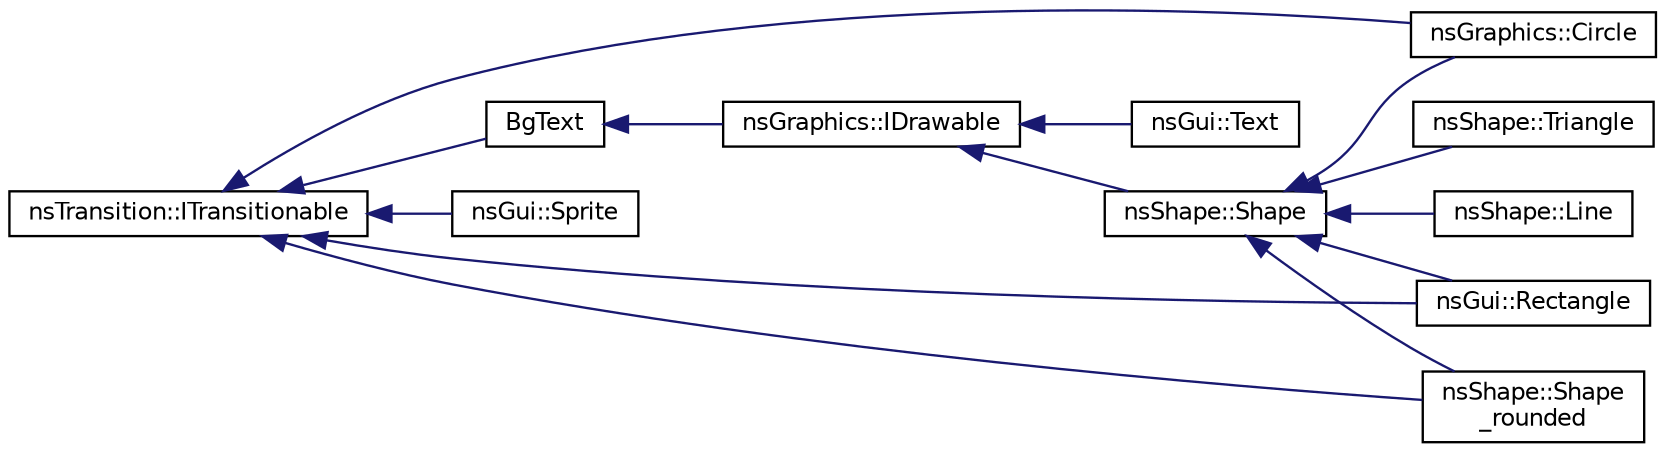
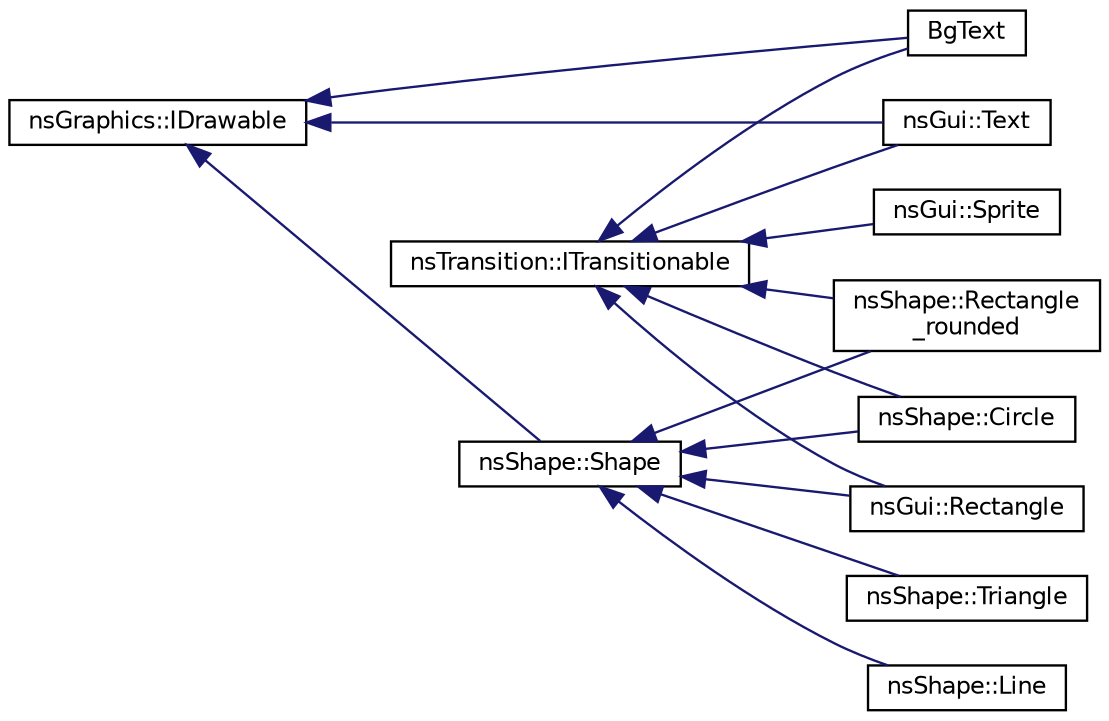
(1533, 35) -> (967, 419)
(675, 124) -> (619, 65)
none -> (776, 188)
(1533, 407) -> (967, 316)
